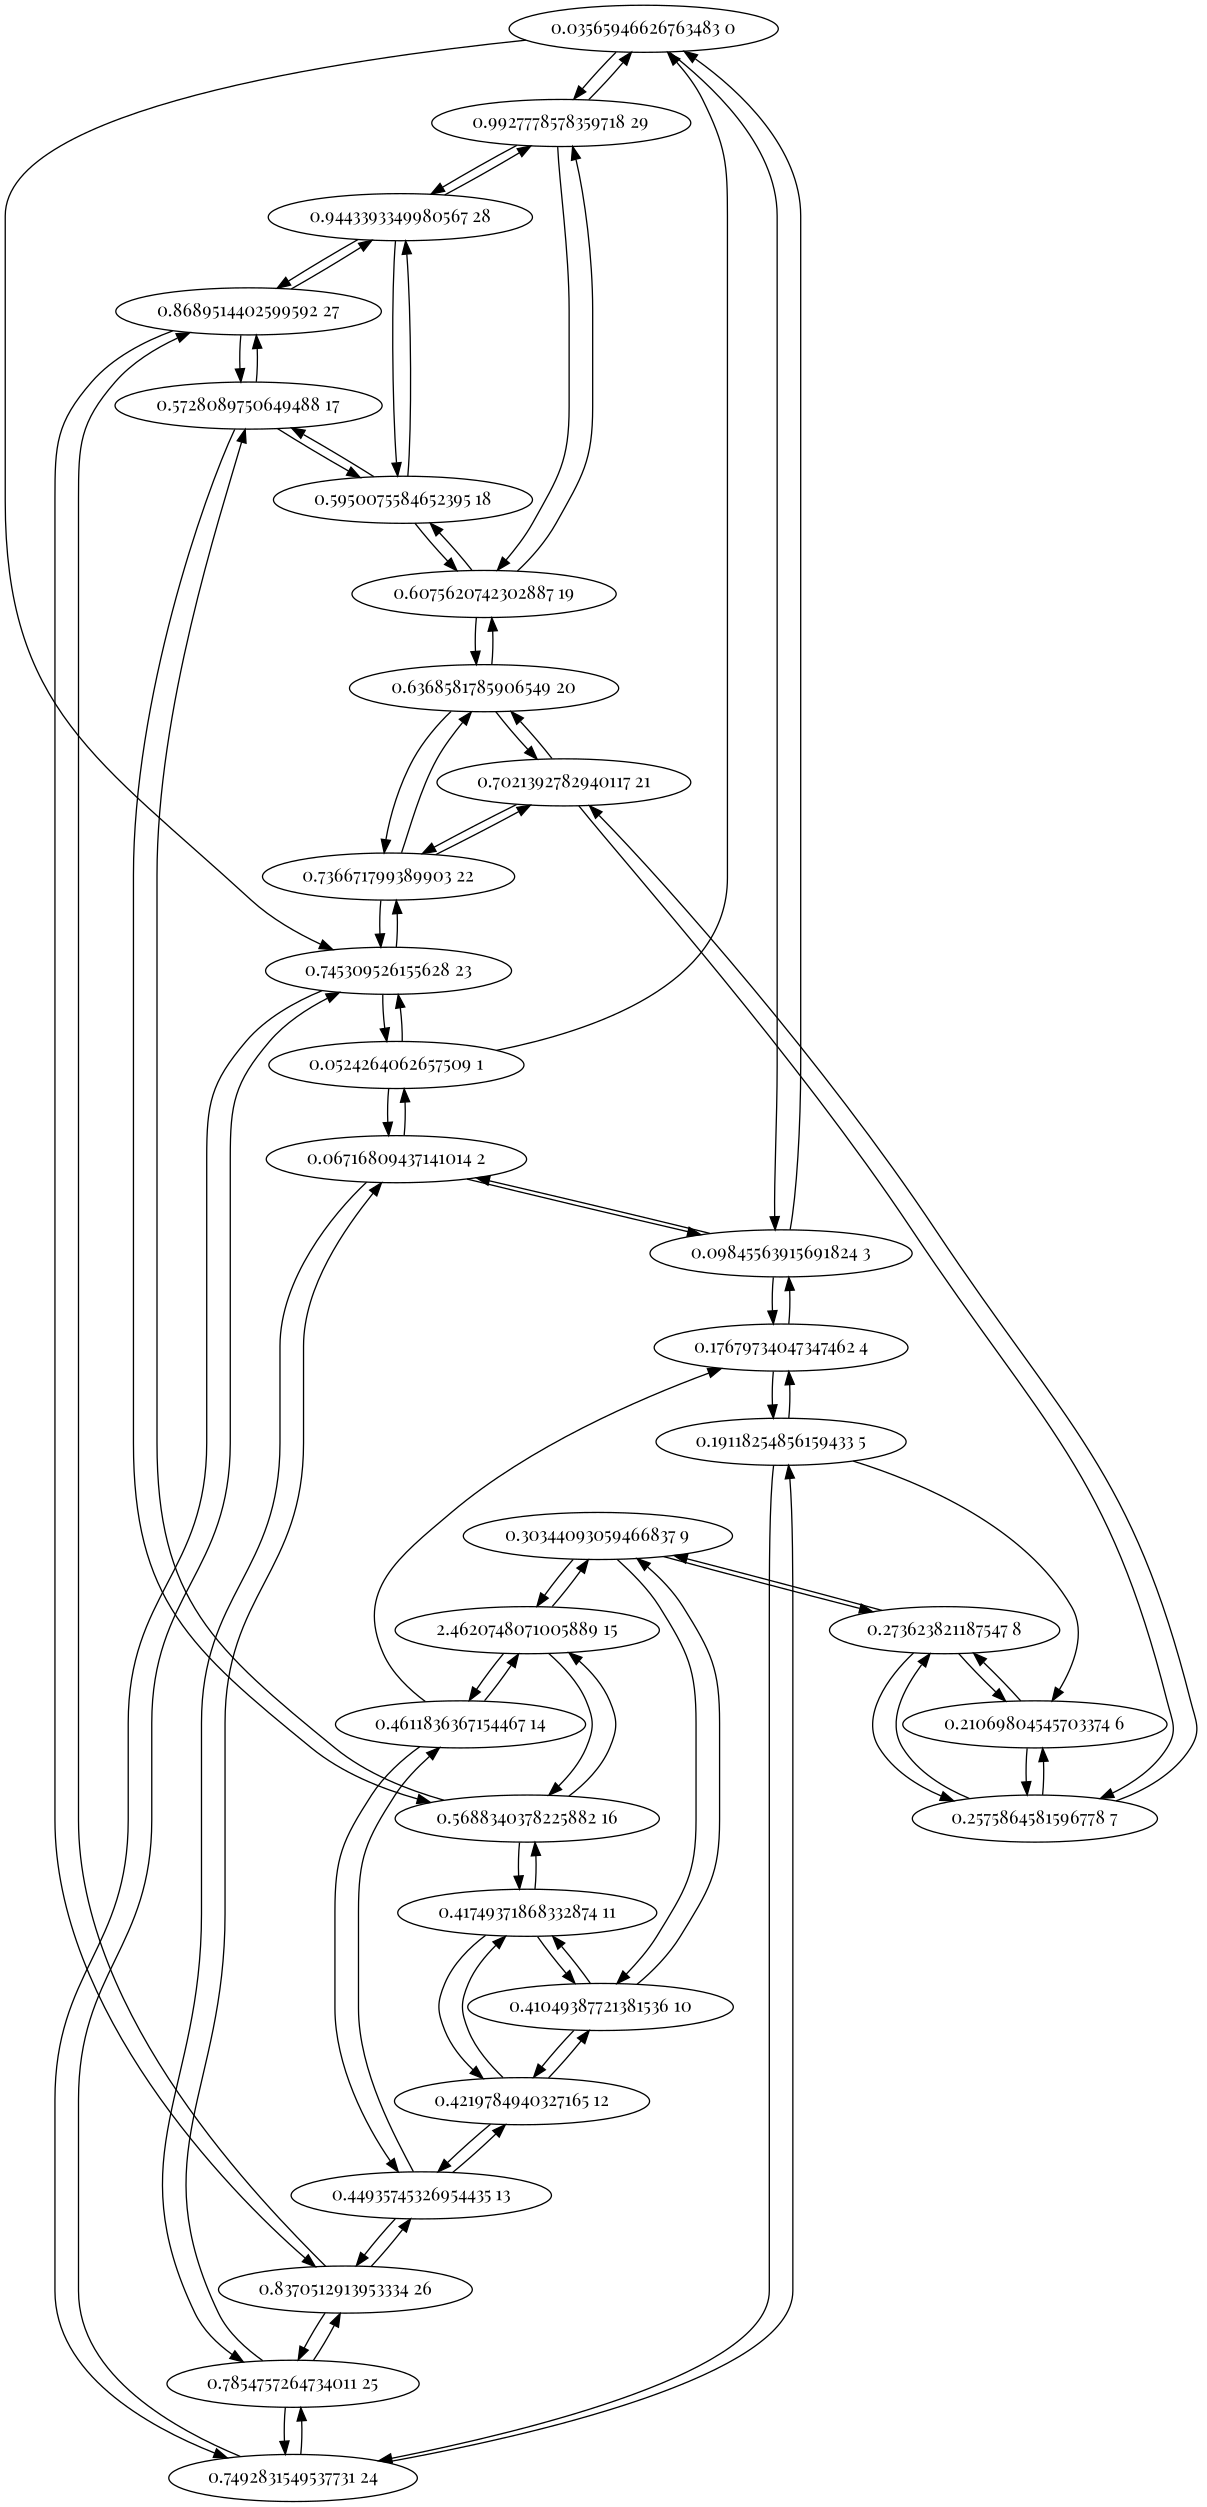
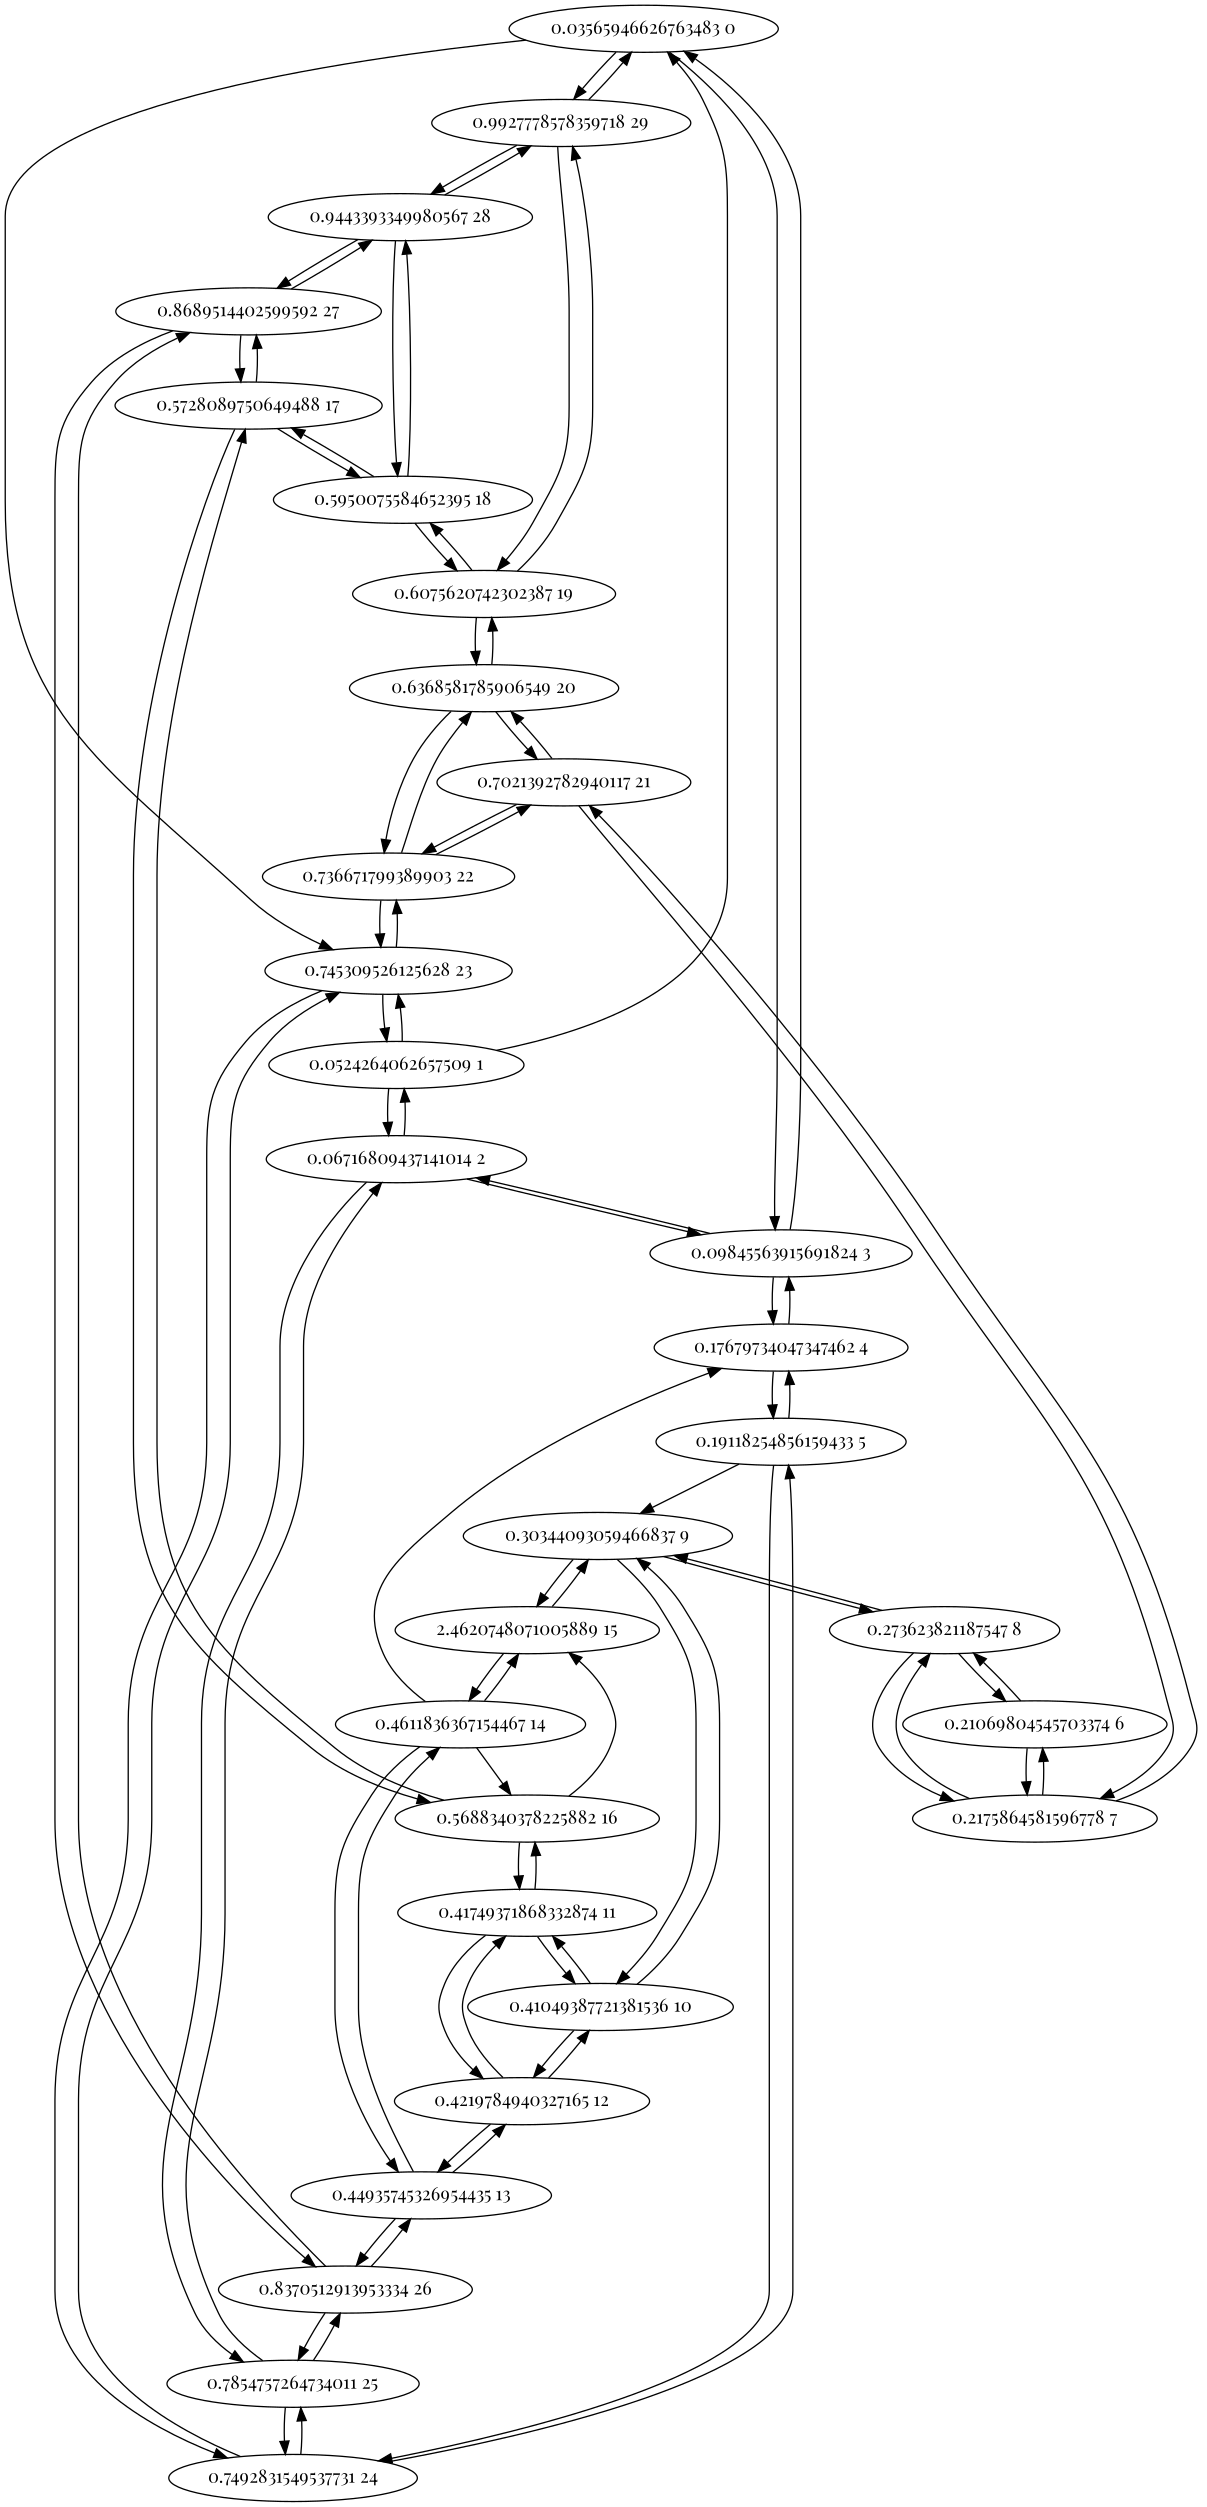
(484, 594) -> (484, 594)
(389, 971) -> (389, 971)
(1012, 1540) -> (696, 1486)
(592, 1718) -> (490, 1766)
(1035, 1819) -> (1035, 1819)
